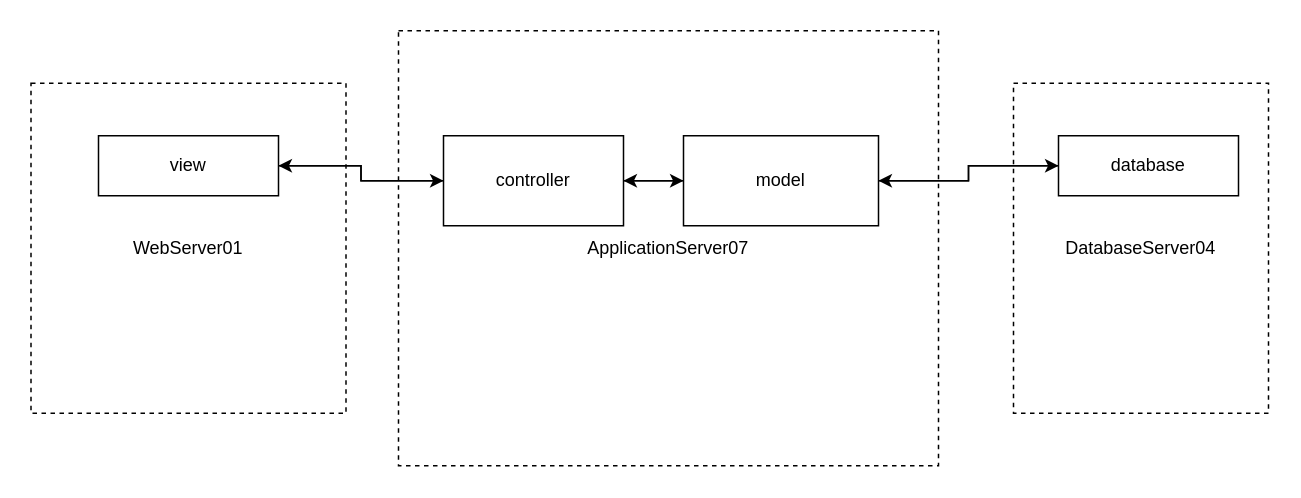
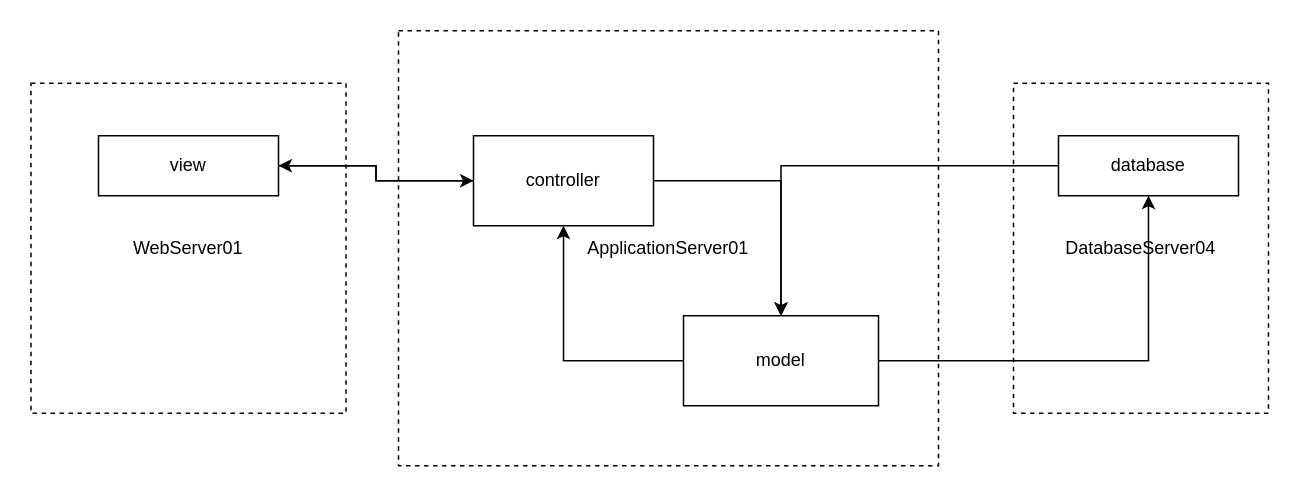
(533, 181) -> (563, 181)
(781, 181) -> (781, 361)
(668, 248) -> (668, 248)
